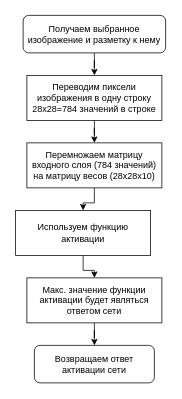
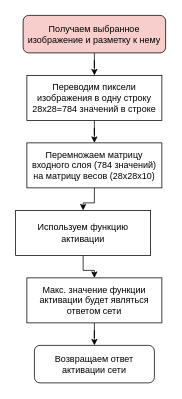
(94, 34) -> (94, 34)
